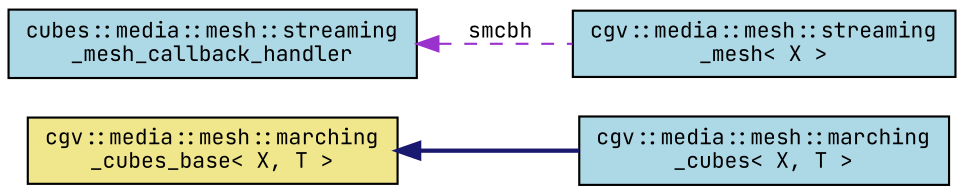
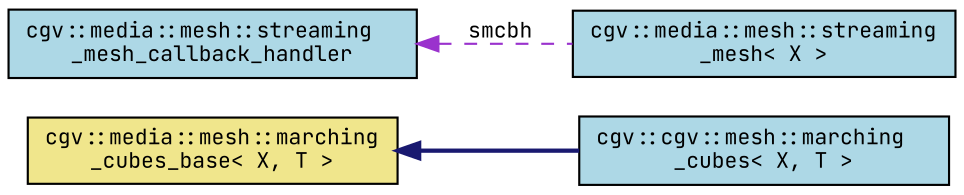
(213, 44) -> (213, 44)
(764, 151) -> (764, 151)
